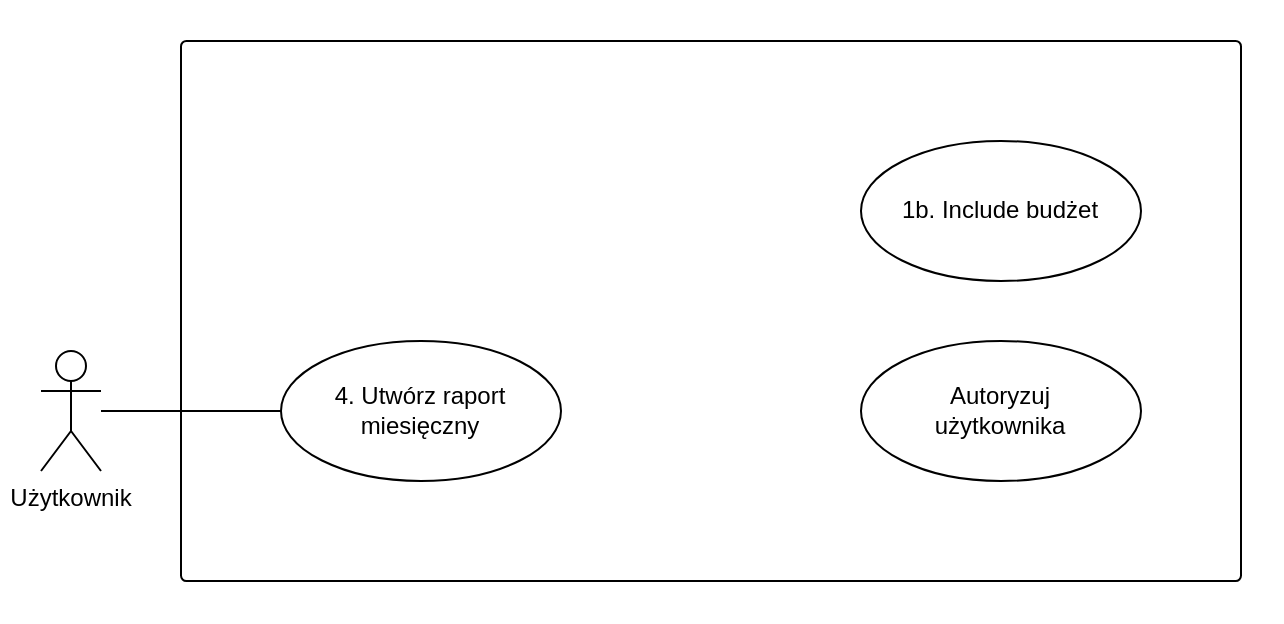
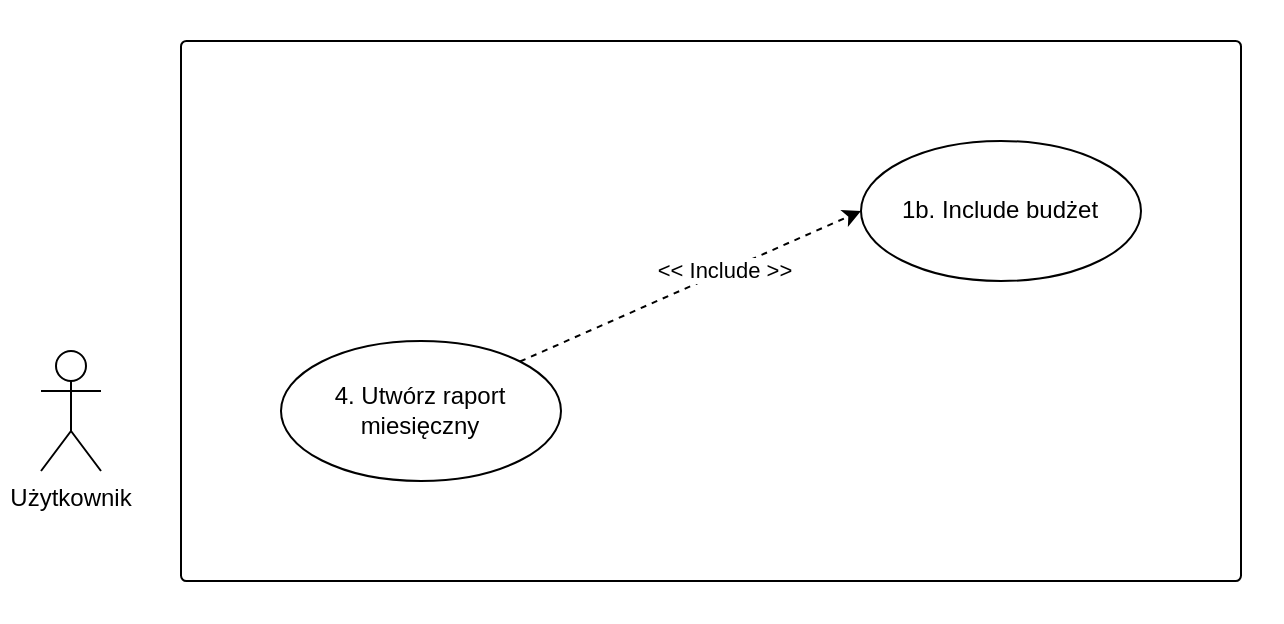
none -> (609, 322)
(191, 411) -> none
(1001, 411) -> none
